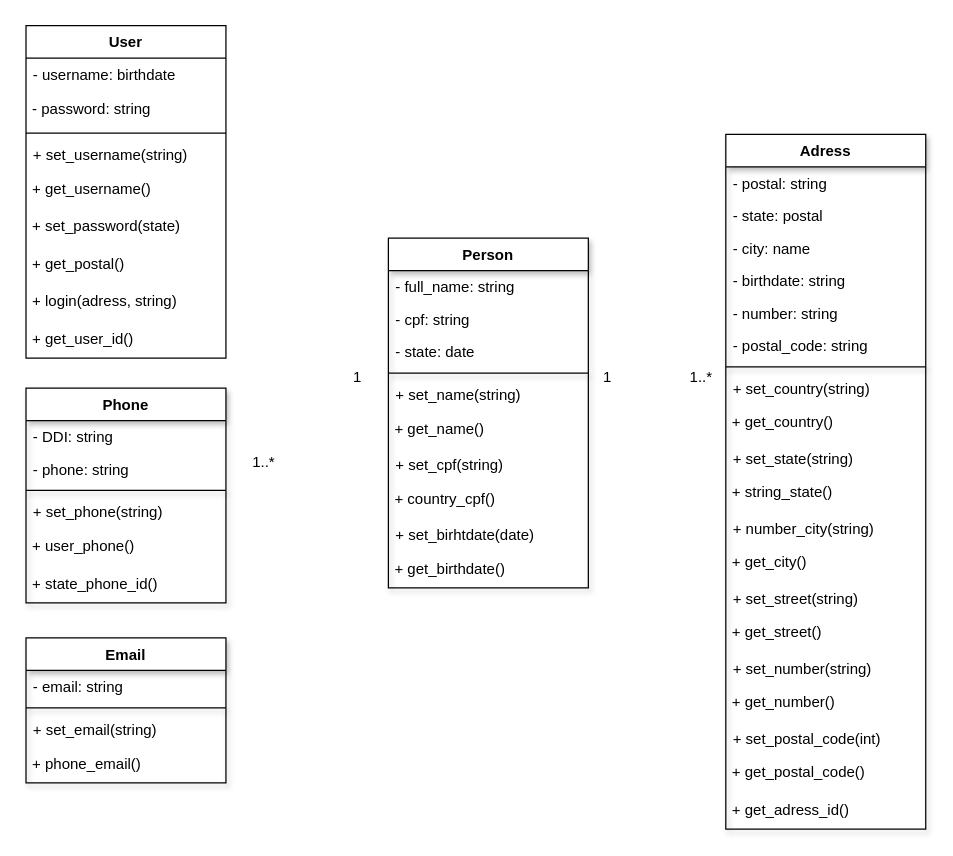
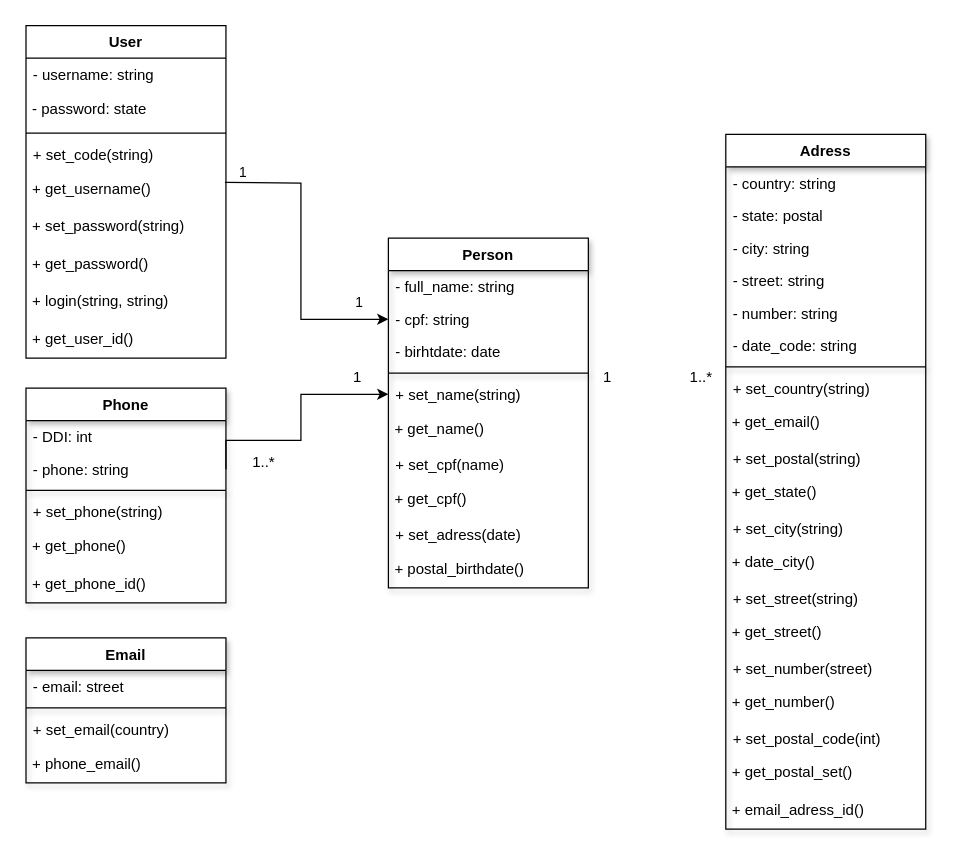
(113, 75) -> (100, 75)
(96, 109) -> (94, 109)
(121, 155) -> (104, 155)
(790, 184) -> (796, 184)
(114, 227) -> (117, 227)
(775, 249) -> (782, 249)
none -> (301, 253)
(83, 264) -> (93, 264)
(803, 281) -> (792, 281)
(113, 302) -> (111, 302)
(811, 346) -> (805, 346)
(444, 353) -> (459, 353)
none -> (301, 415)
(789, 423) -> (777, 423)
(79, 438) -> (67, 438)
(808, 459) -> (811, 459)
(463, 465) -> (456, 465)
(791, 493) -> (781, 493)
(452, 499) -> (435, 499)
(815, 529) -> (802, 529)
(479, 535) -> (469, 535)
(85, 547) -> (81, 547)
(775, 563) -> (779, 563)
(458, 569) -> (469, 569)
(100, 584) -> (91, 584)
(813, 669) -> (815, 669)
(84, 688) -> (86, 688)
(105, 730) -> (111, 730)
(804, 773) -> (800, 773)
(796, 811) -> (800, 811)
